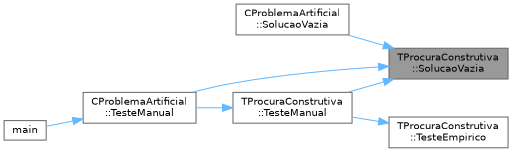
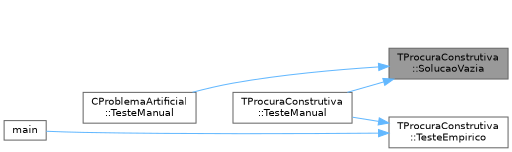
(293, 20) -> none
(209, 108) -> none
(60, 124) -> (212, 134)
